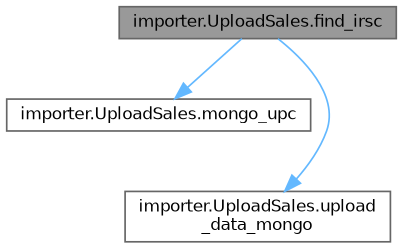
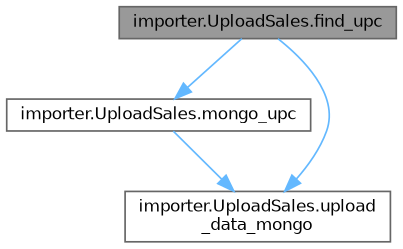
(258, 23) -> (258, 23)
none -> (197, 155)
